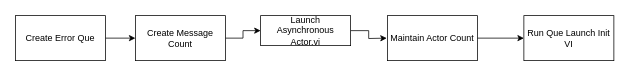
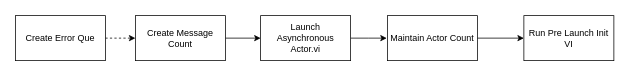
(306, 30) -> (306, 38)
(117, 38) -> (117, 38)
(569, 38) -> (569, 38)
